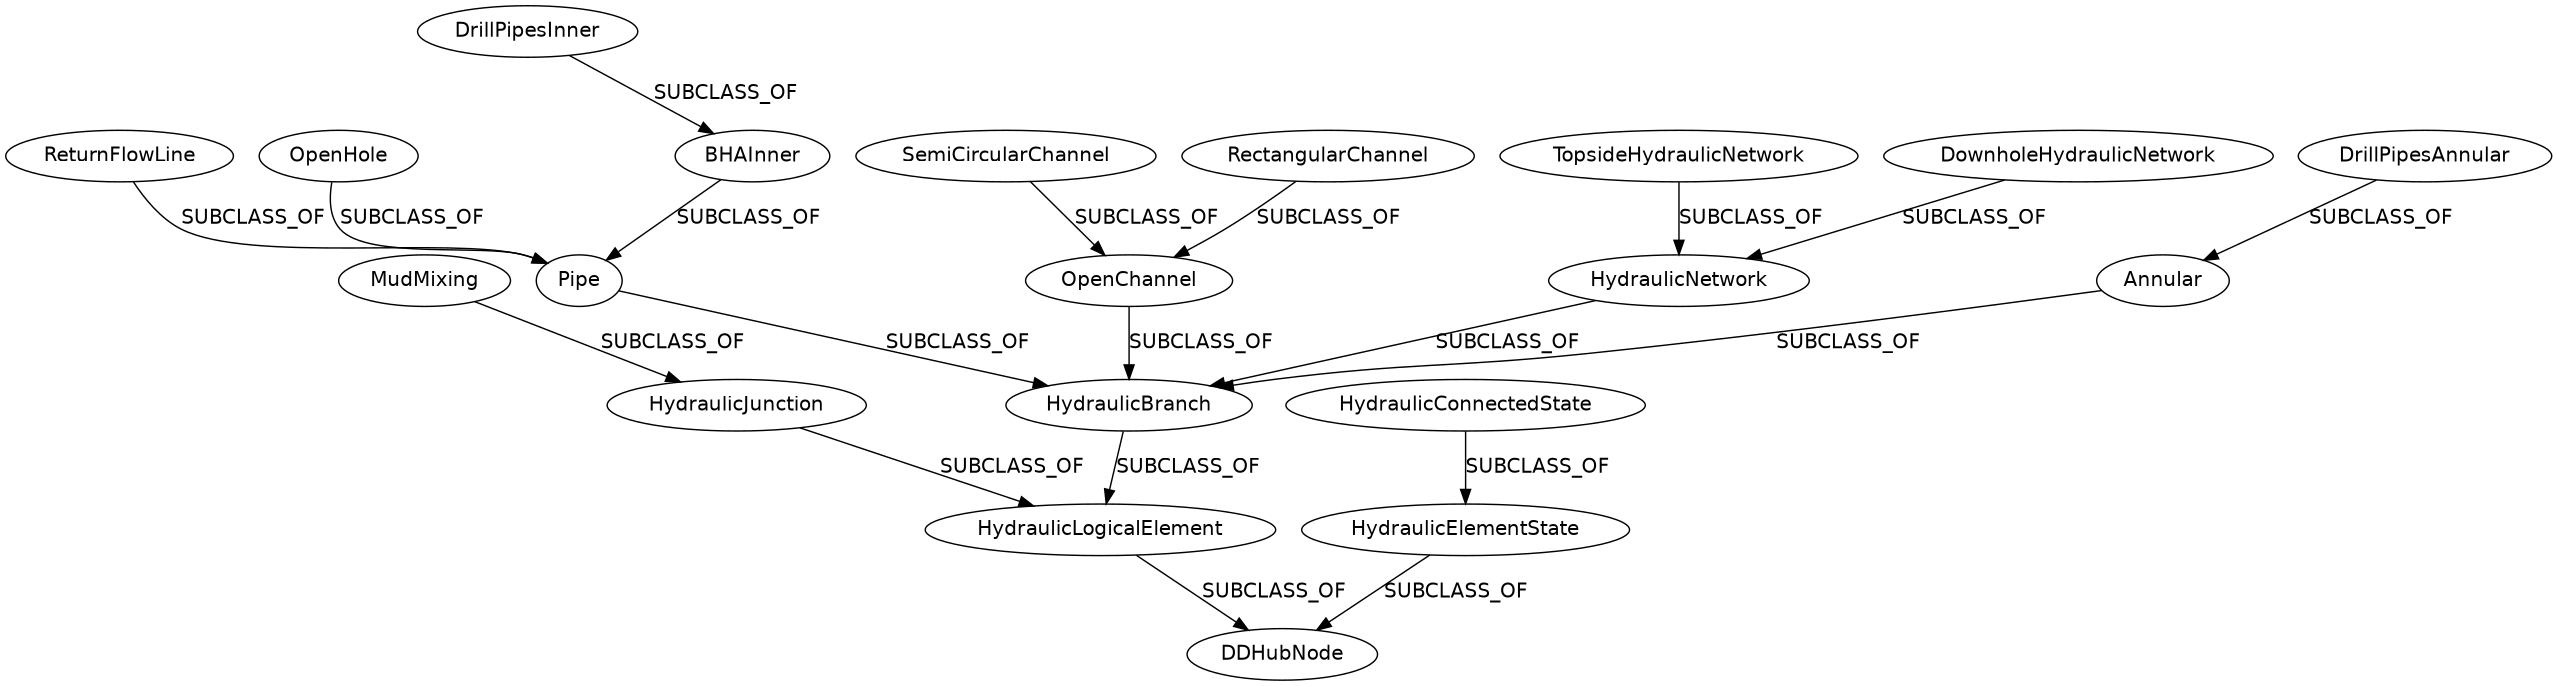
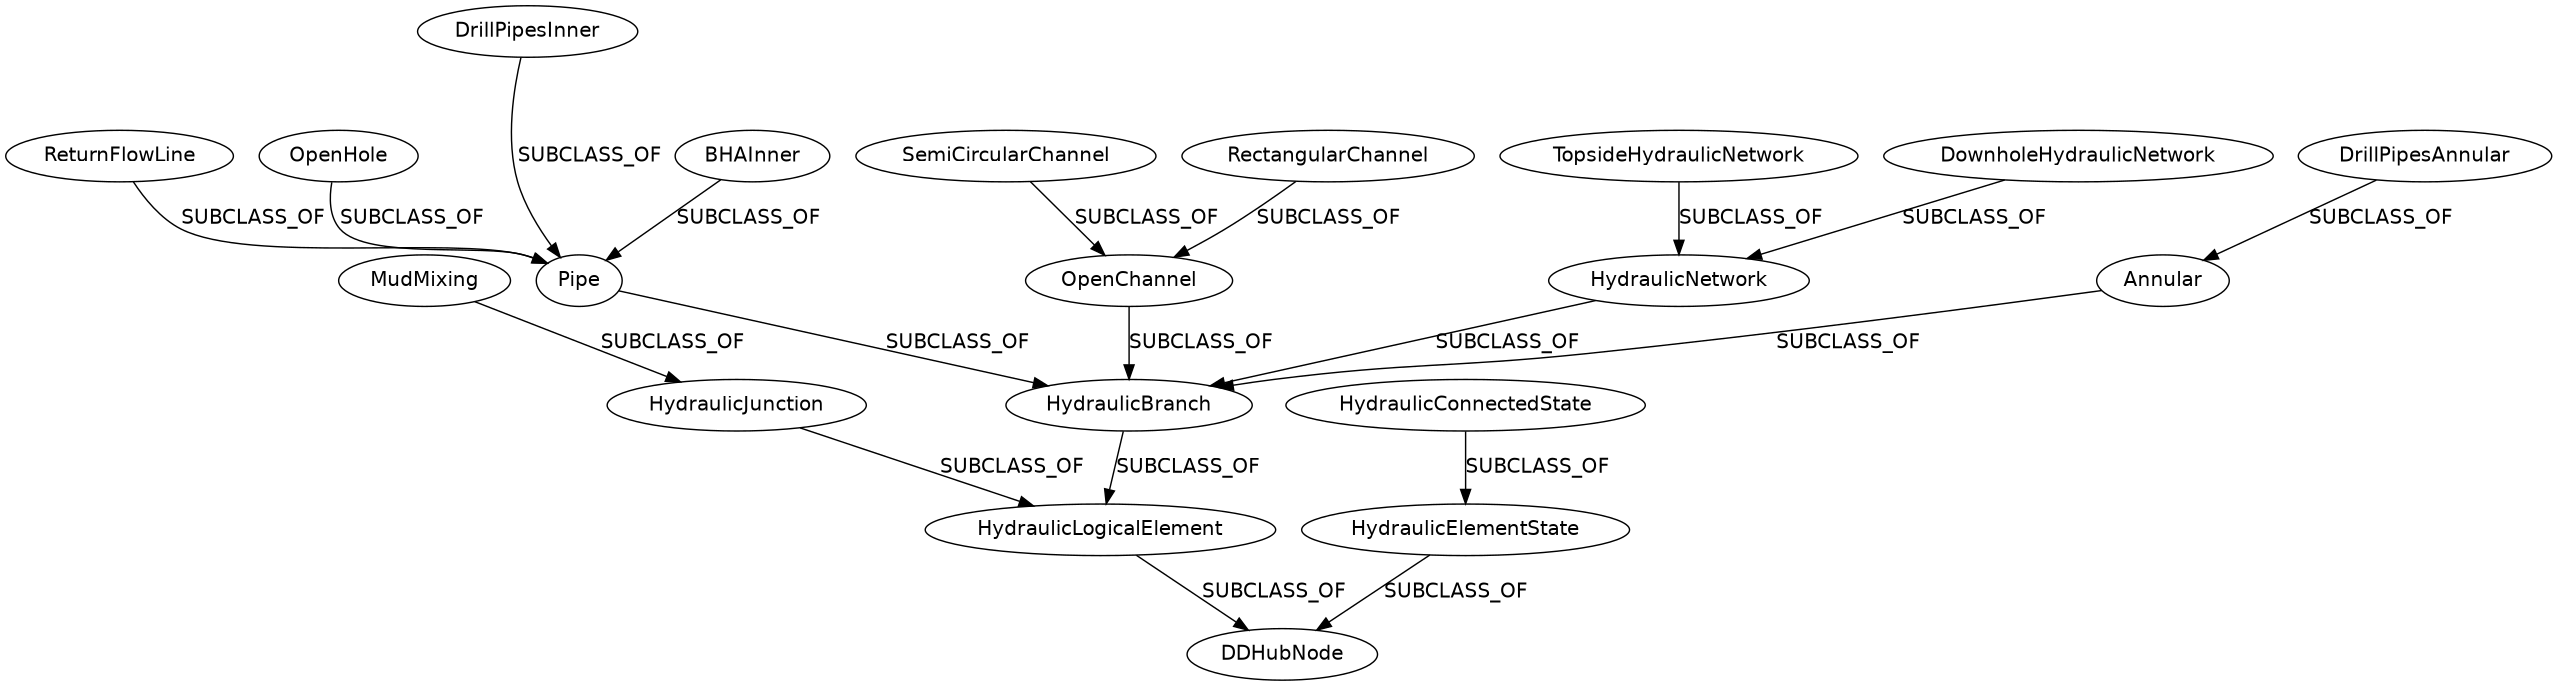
(635, 91) -> (513, 156)
